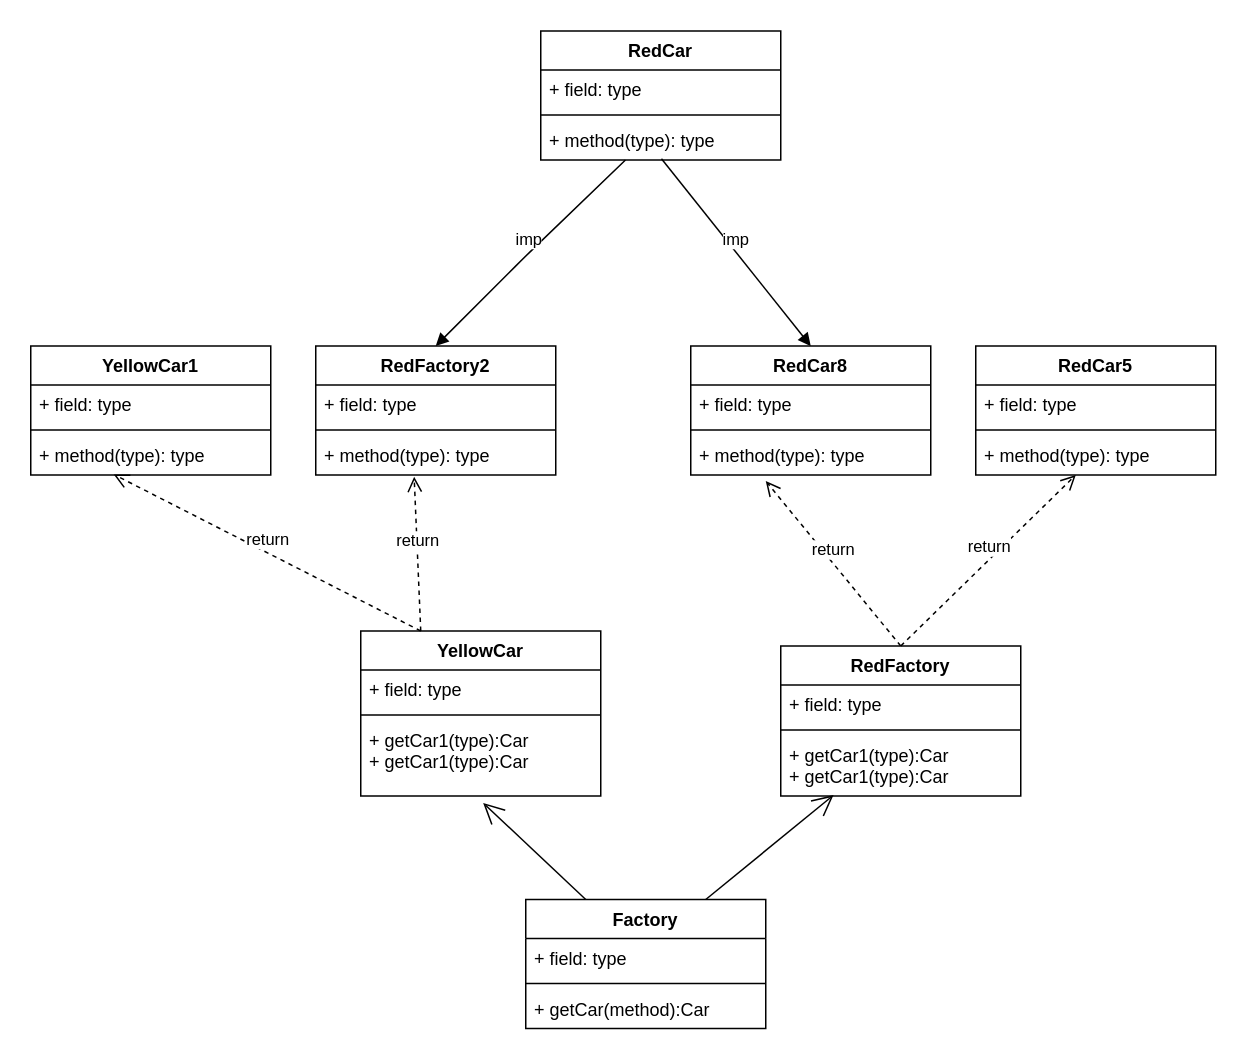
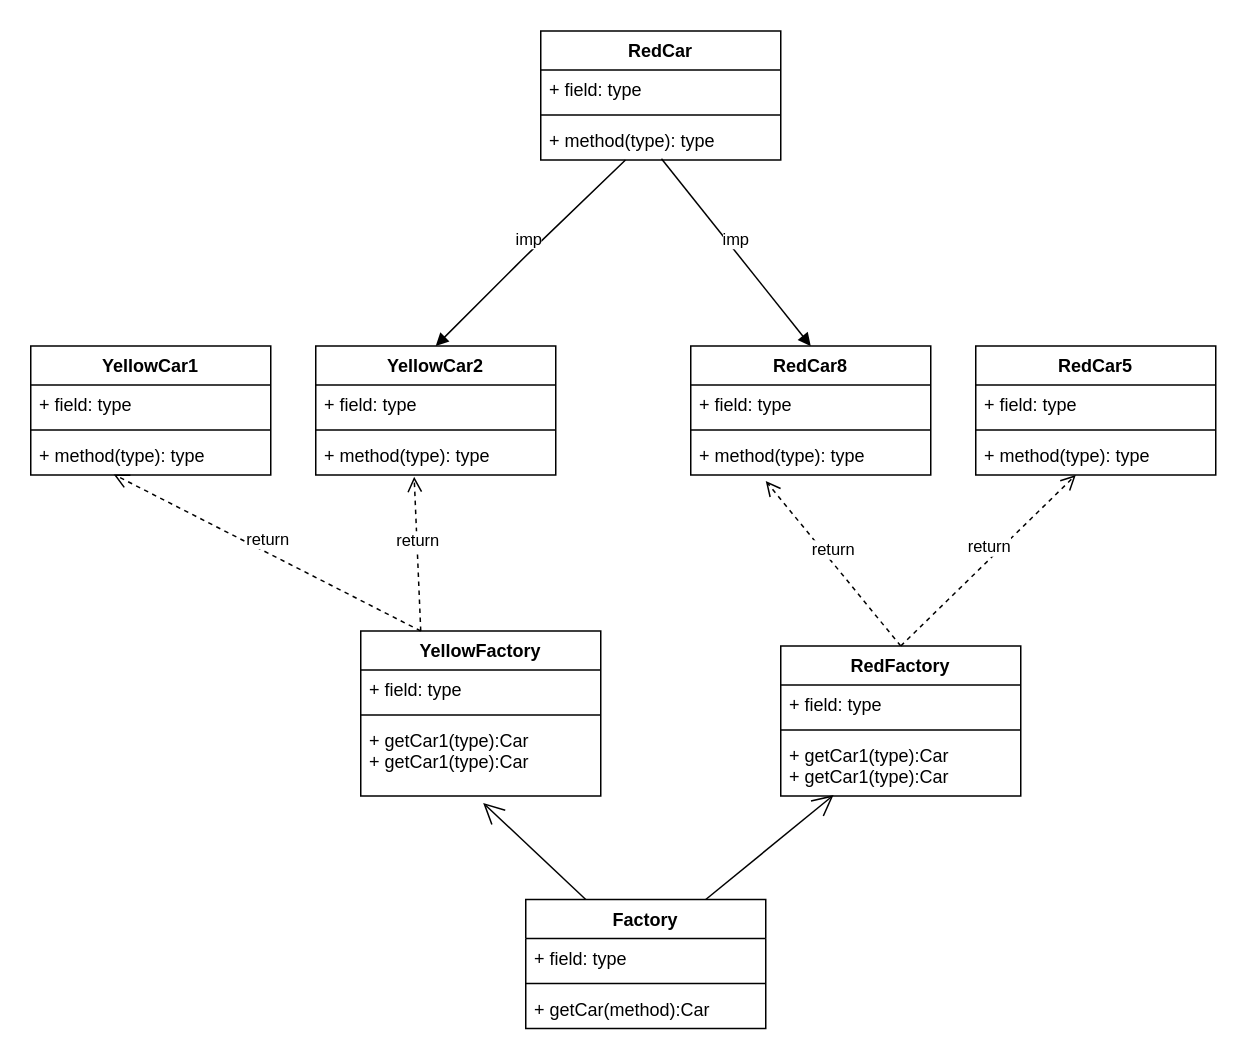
(435, 366) -> (435, 366)
(480, 651) -> (480, 651)
